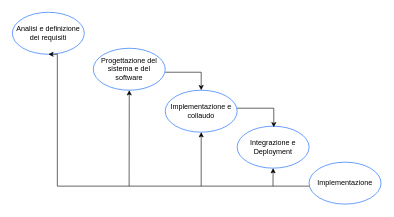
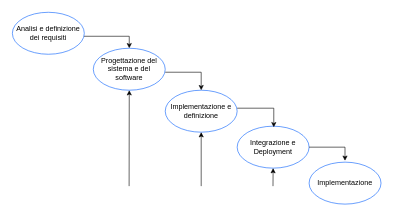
none -> (129, 38)
(201, 111) -> (201, 111)
none -> (345, 149)
(57, 186) -> none
